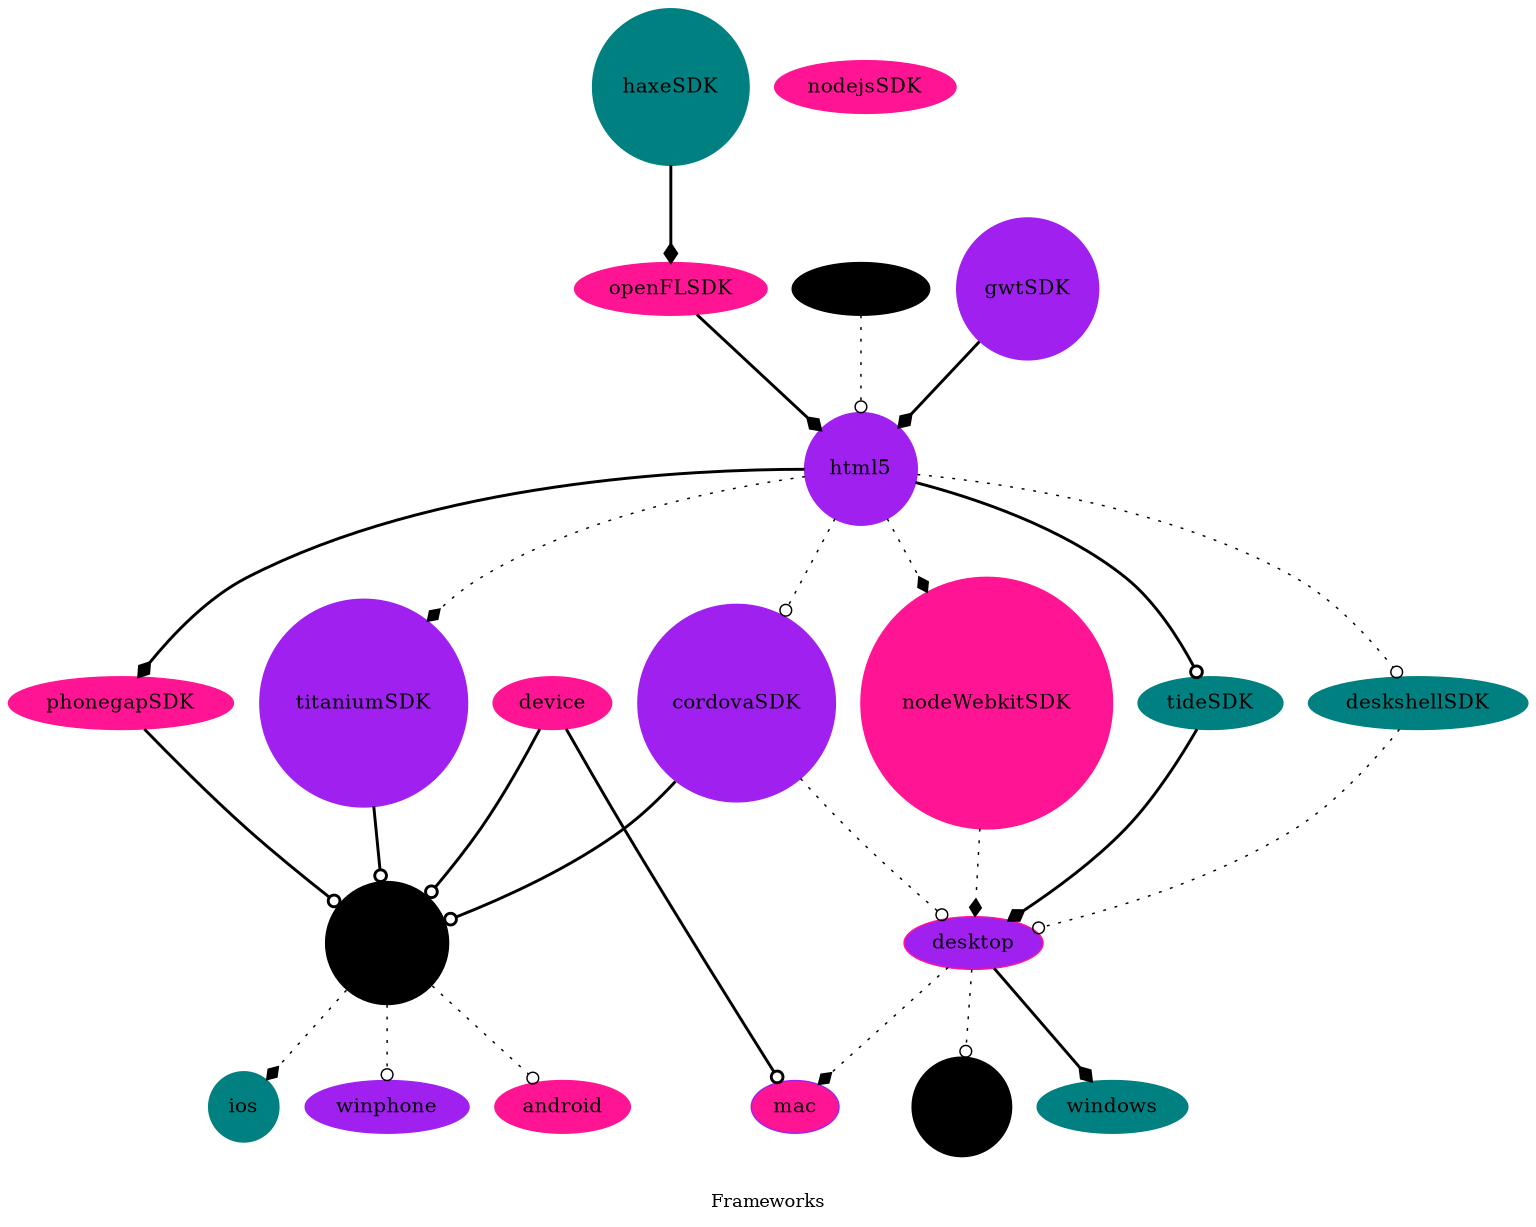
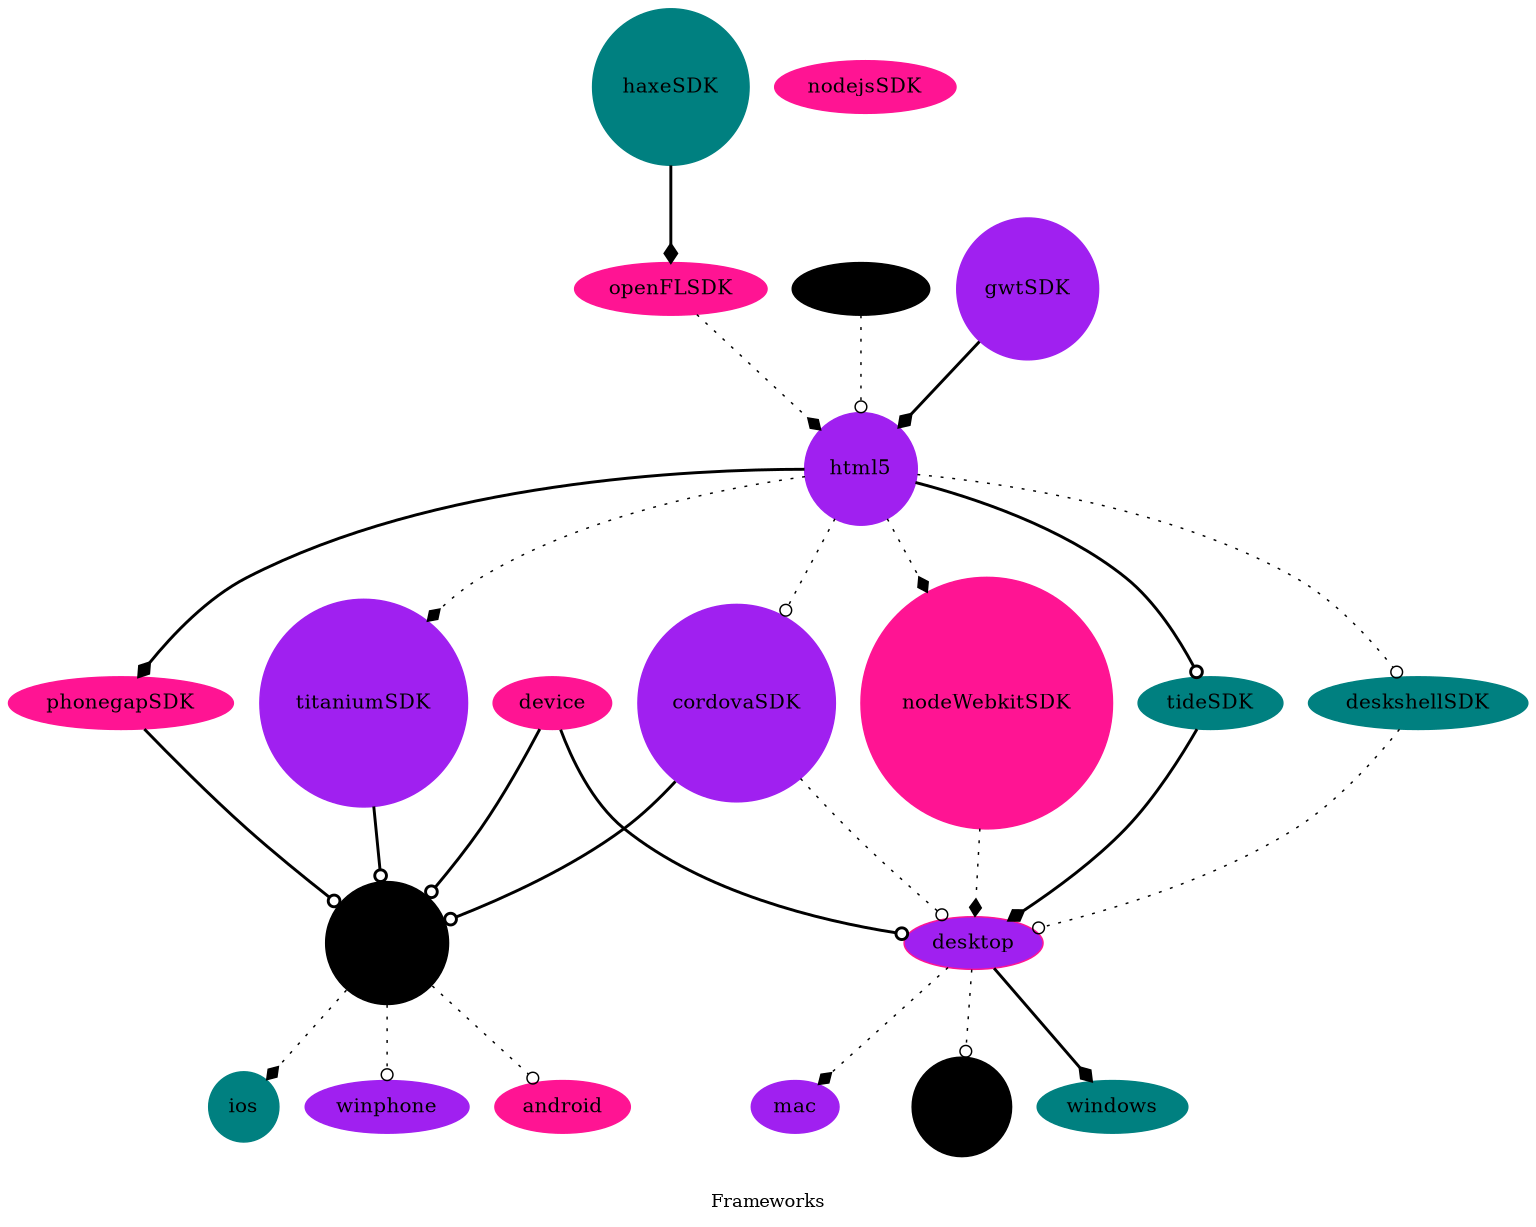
(752, 366) -> (752, 366)
(668, 901) -> (698, 874)
(795, 1107) -> (795, 1107)
